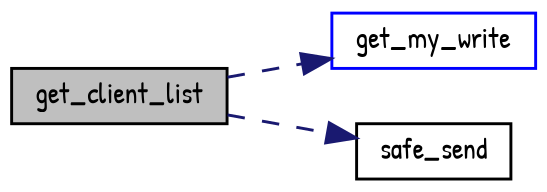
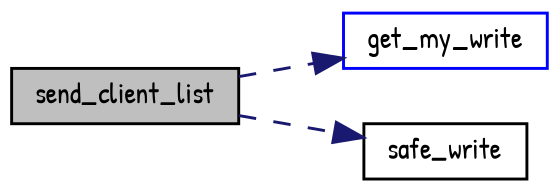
(119, 96) -> (125, 96)
(434, 151) -> (445, 151)
